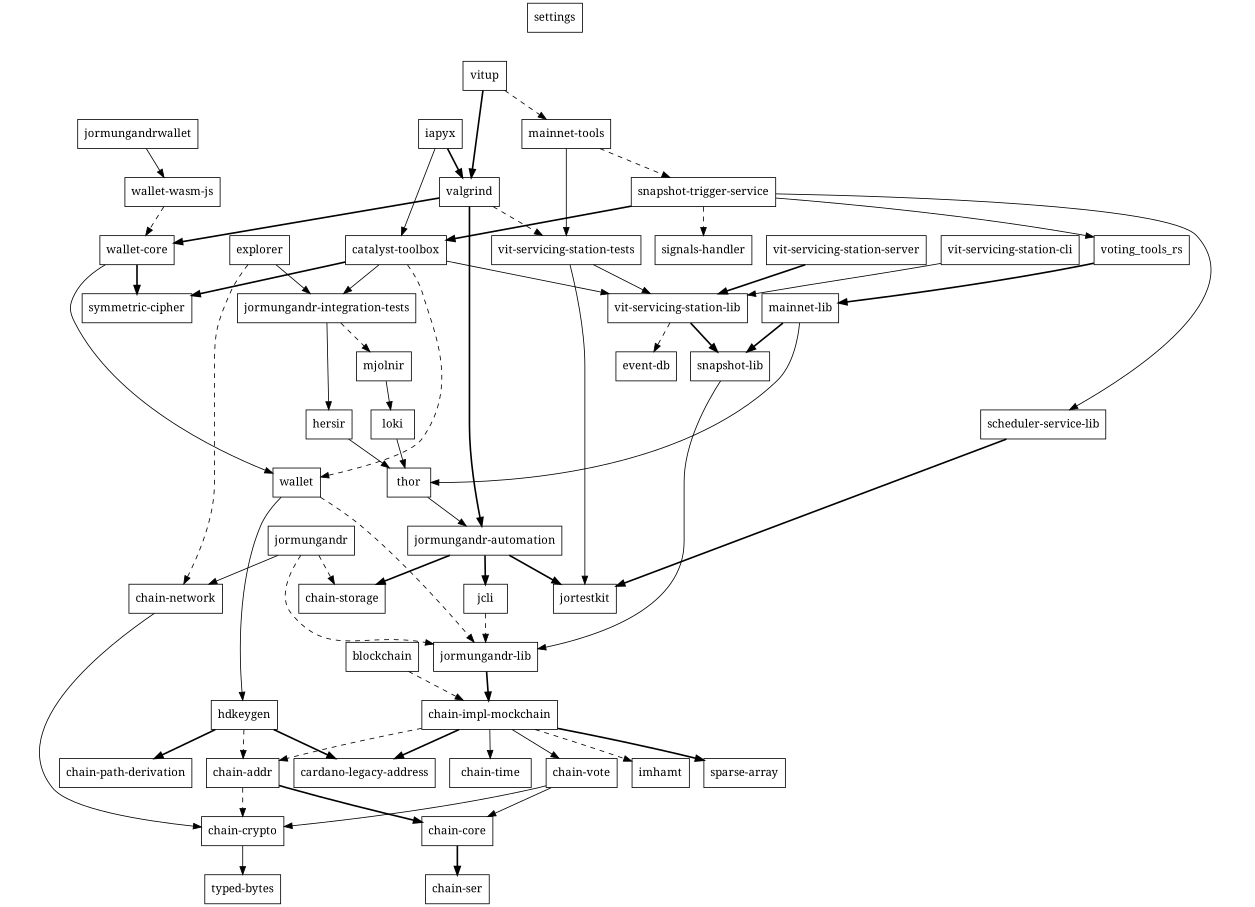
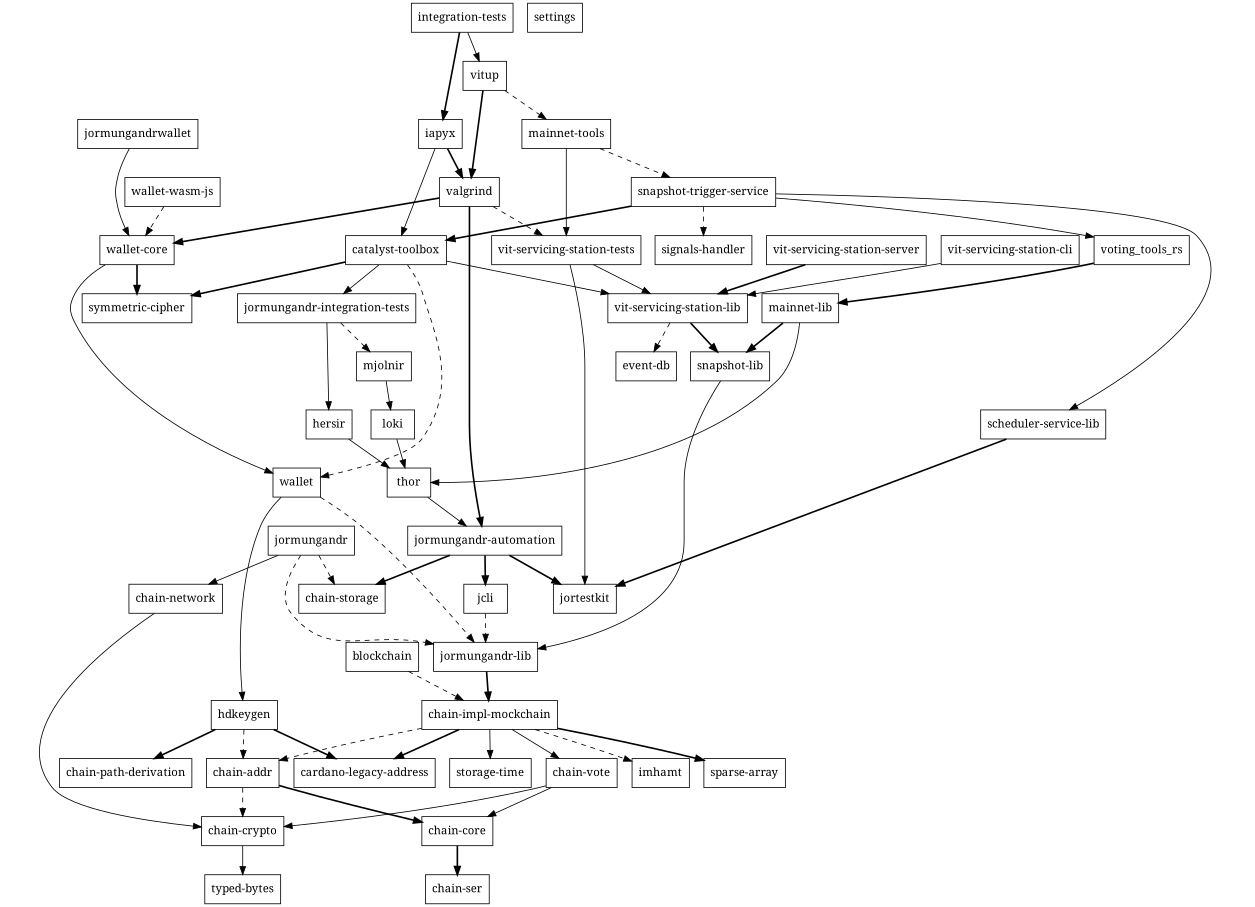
none -> (462, 18)
(153, 160) -> (116, 188)
(260, 250) -> none
(490, 773) -> (490, 773)
